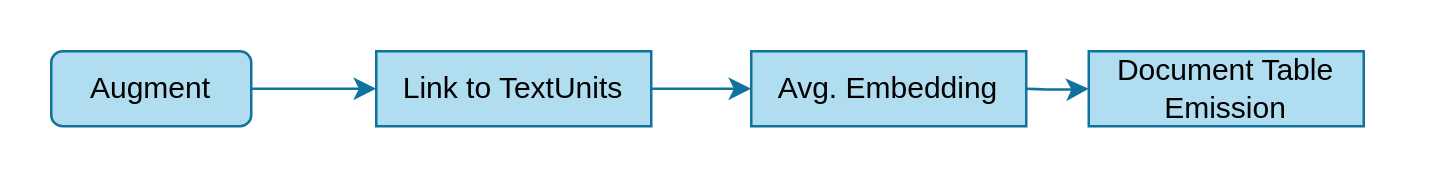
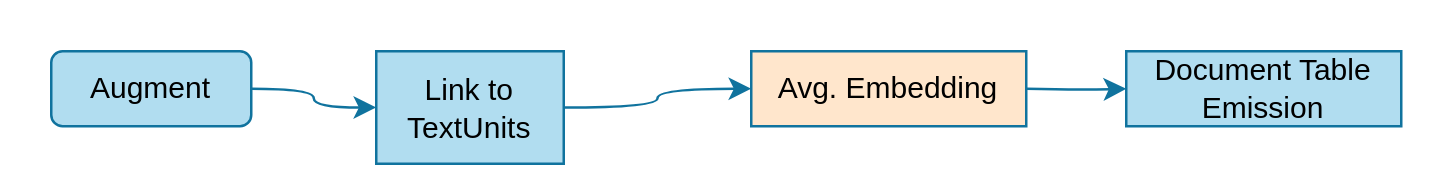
(514, 89) -> (470, 108)
(889, 89) -> (889, 89)
(1226, 89) -> (1264, 89)
